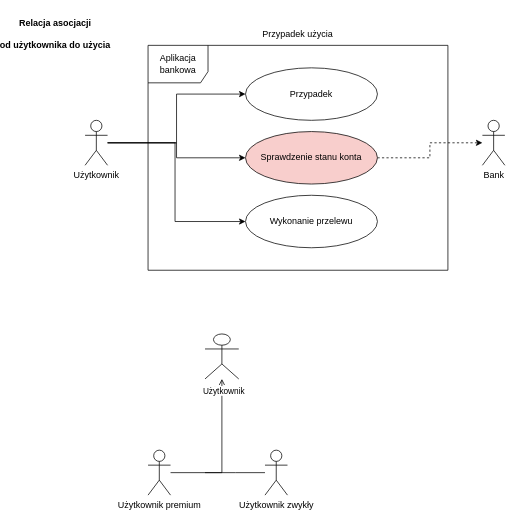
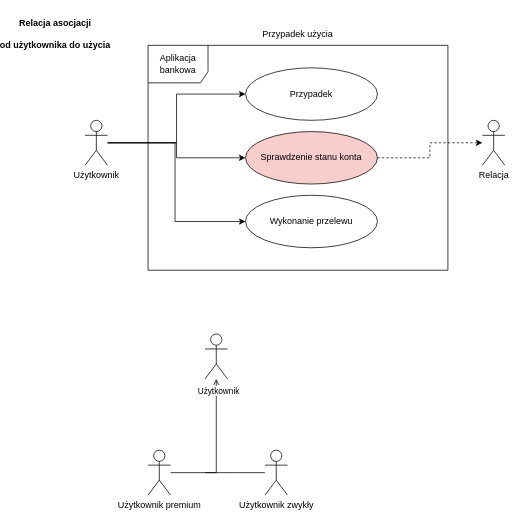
(494, 176) -> (494, 176)
(222, 357) -> (216, 357)
